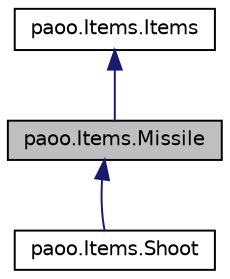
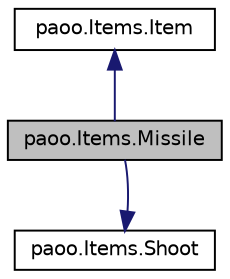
(115, 29) -> (115, 29)
(102, 205) -> (128, 186)
